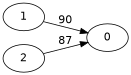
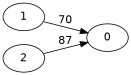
(66, 20) -> (66, 20)
